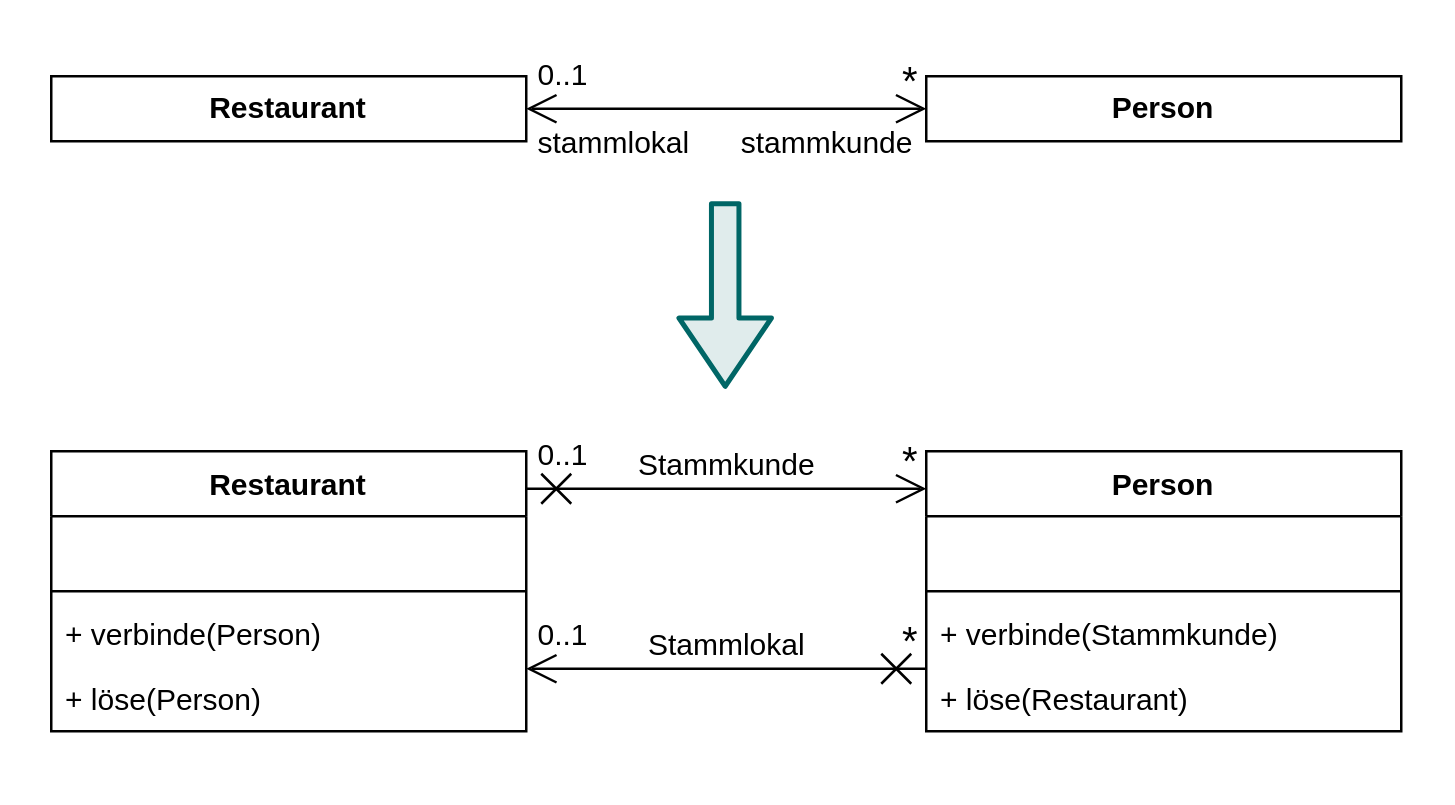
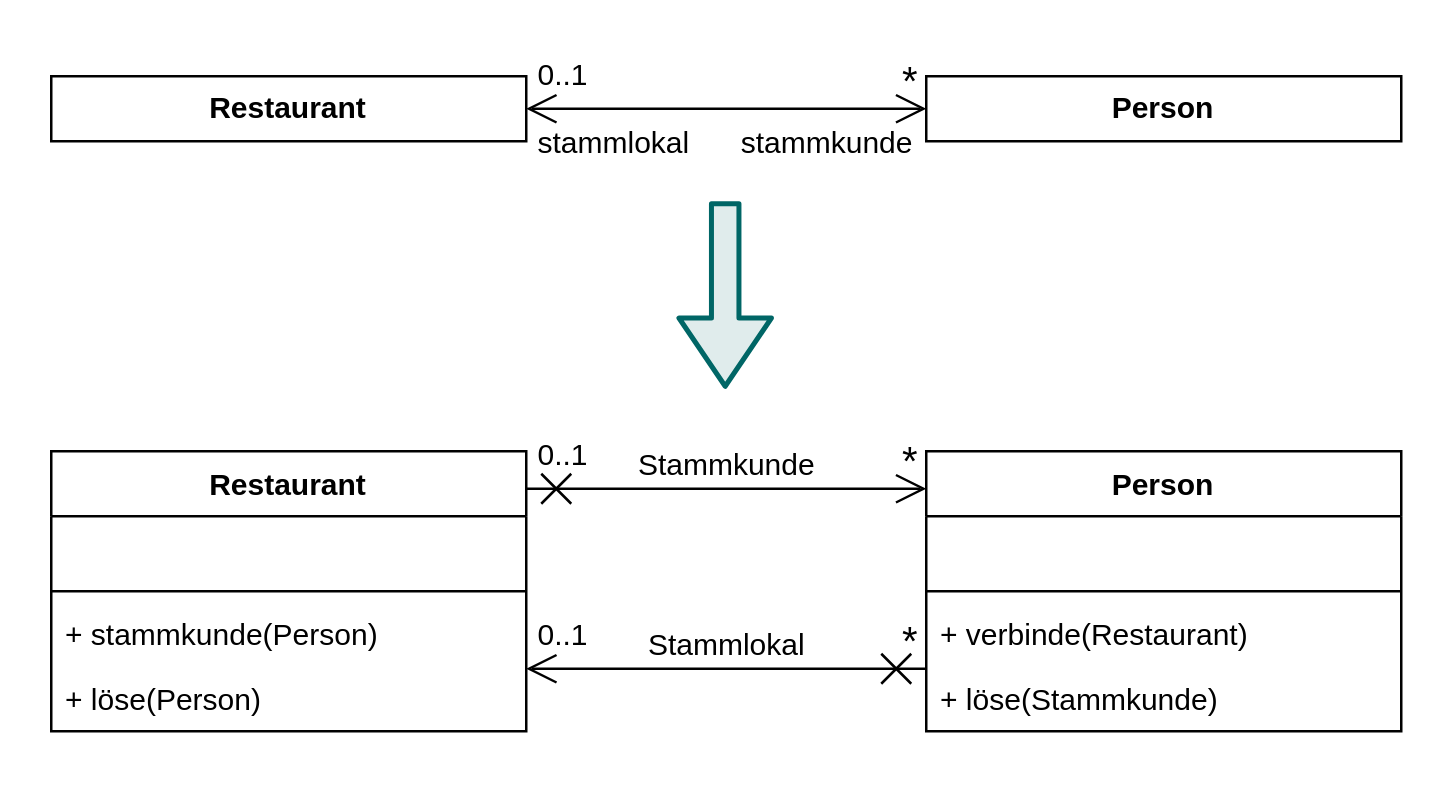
(210, 637) -> (230, 637)
(1118, 637) -> (1118, 637)
(1085, 702) -> (1085, 702)
